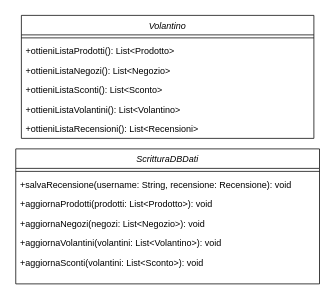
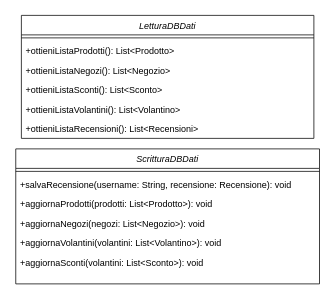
(167, 26) -> (167, 26)
